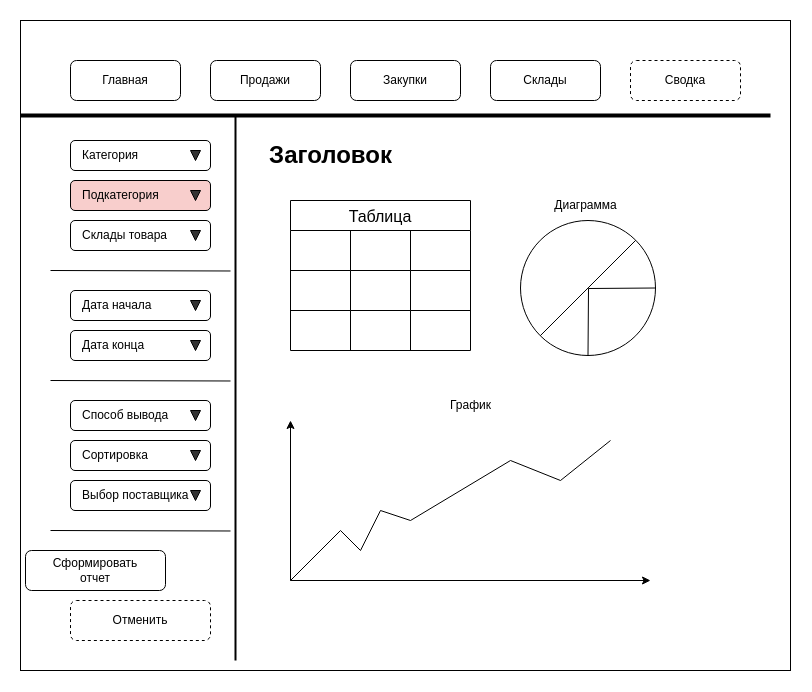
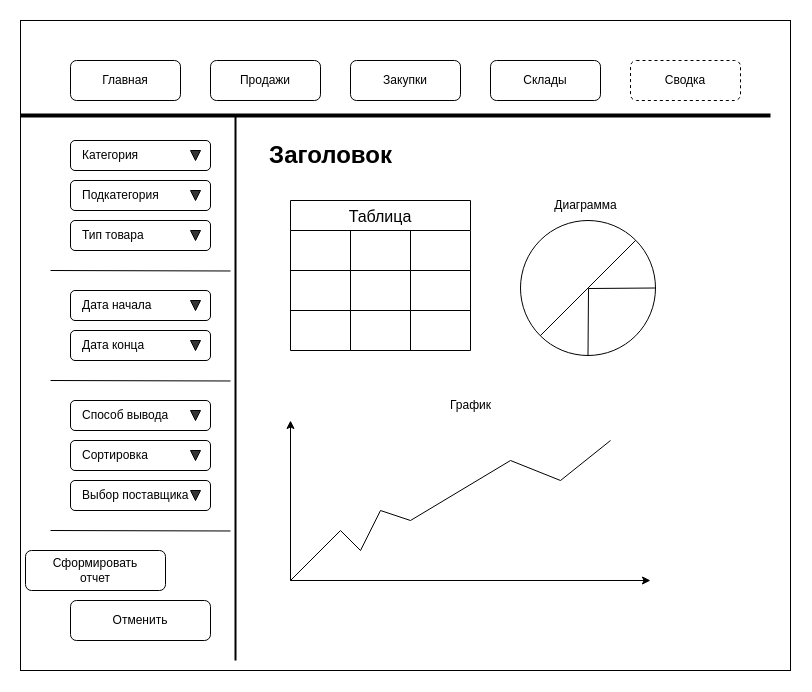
(141, 196) -> (141, 196)
(115, 236) -> (105, 236)
(141, 621) -> (141, 621)
